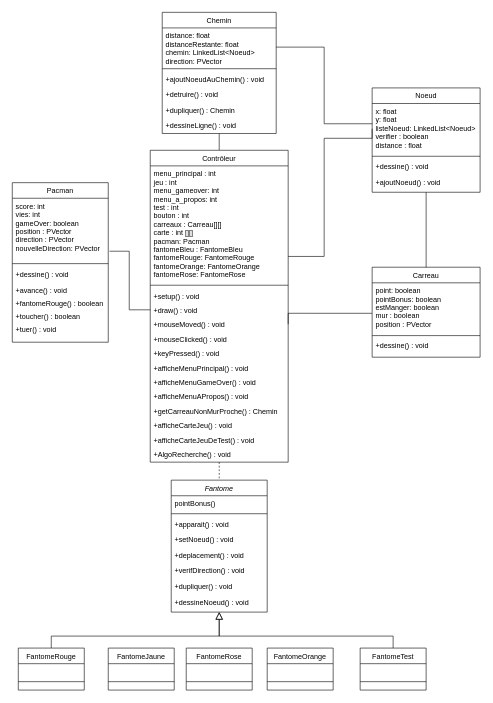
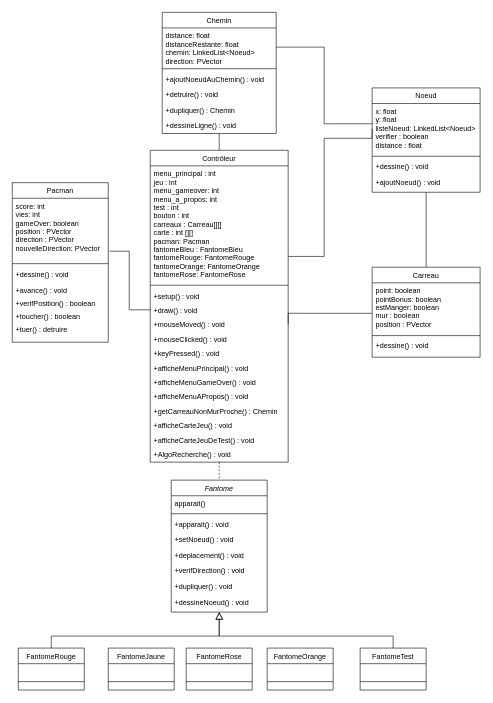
(62, 304) -> (61, 304)
(40, 330) -> (48, 330)
(198, 504) -> (194, 504)
